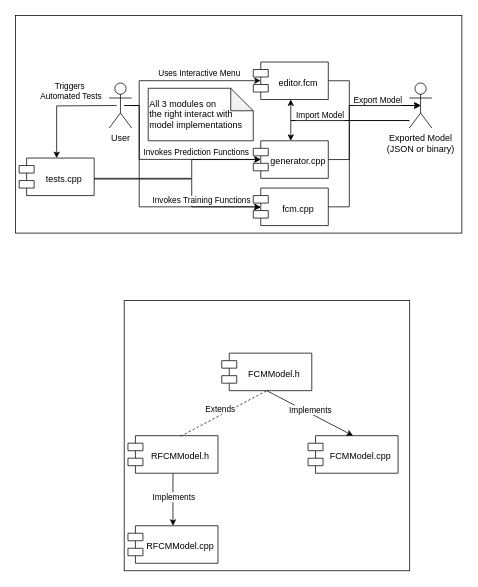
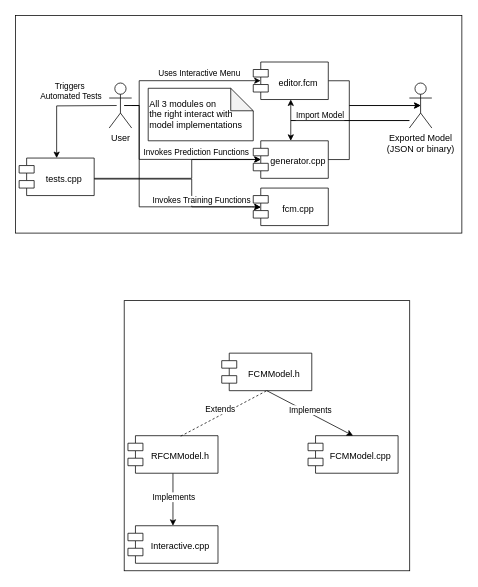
(349, 195) -> none
(180, 536) -> (180, 536)
